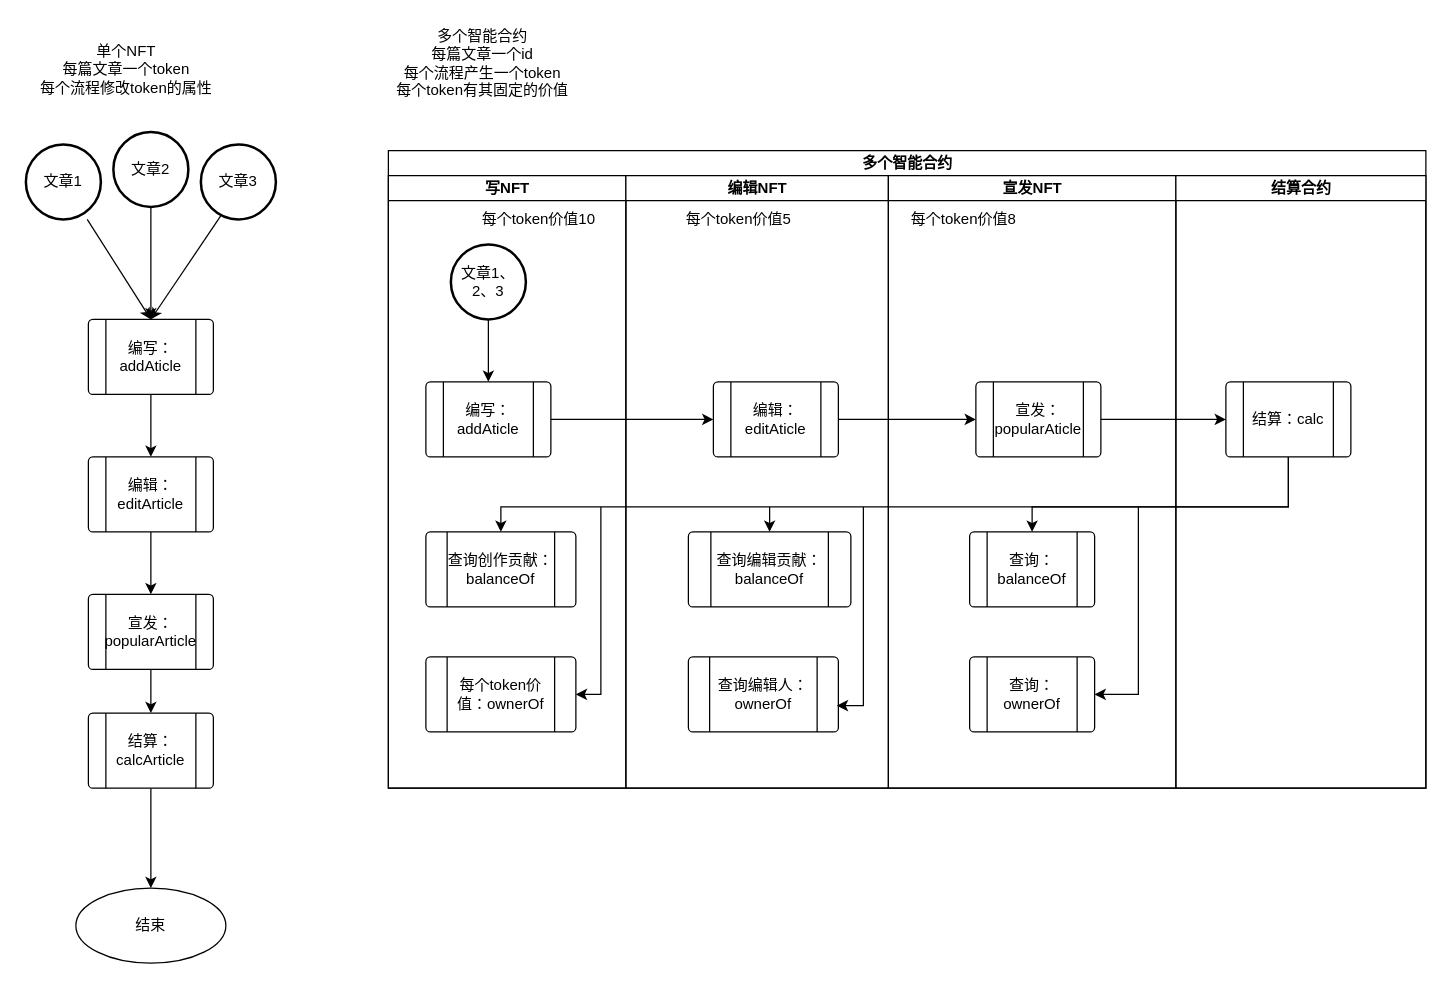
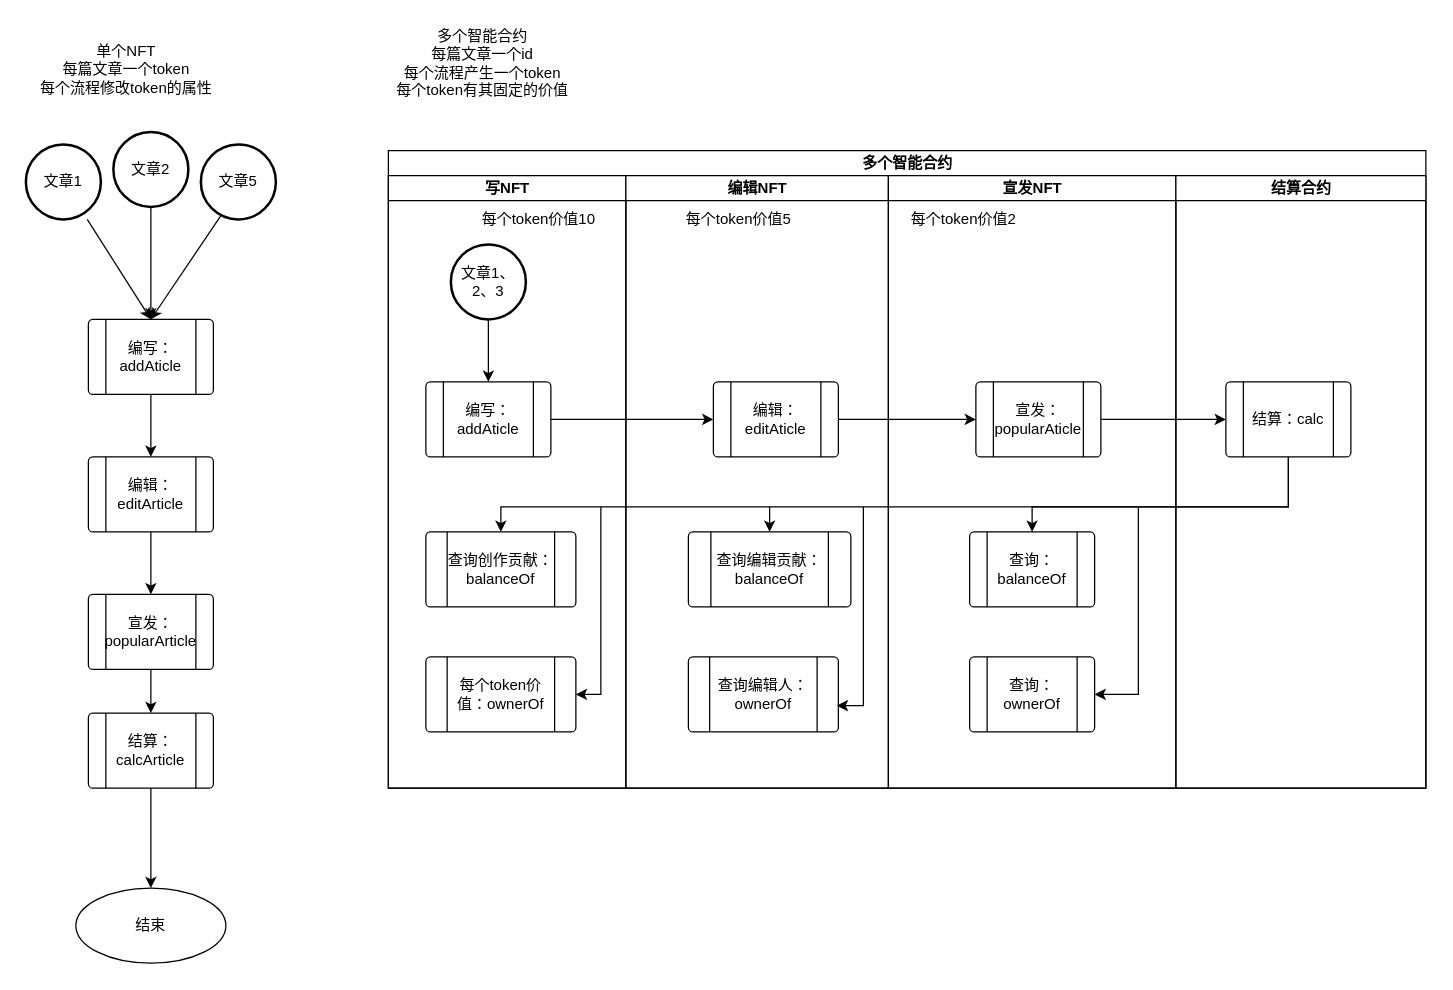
(238, 182) -> (238, 182)
(964, 219) -> (964, 219)
